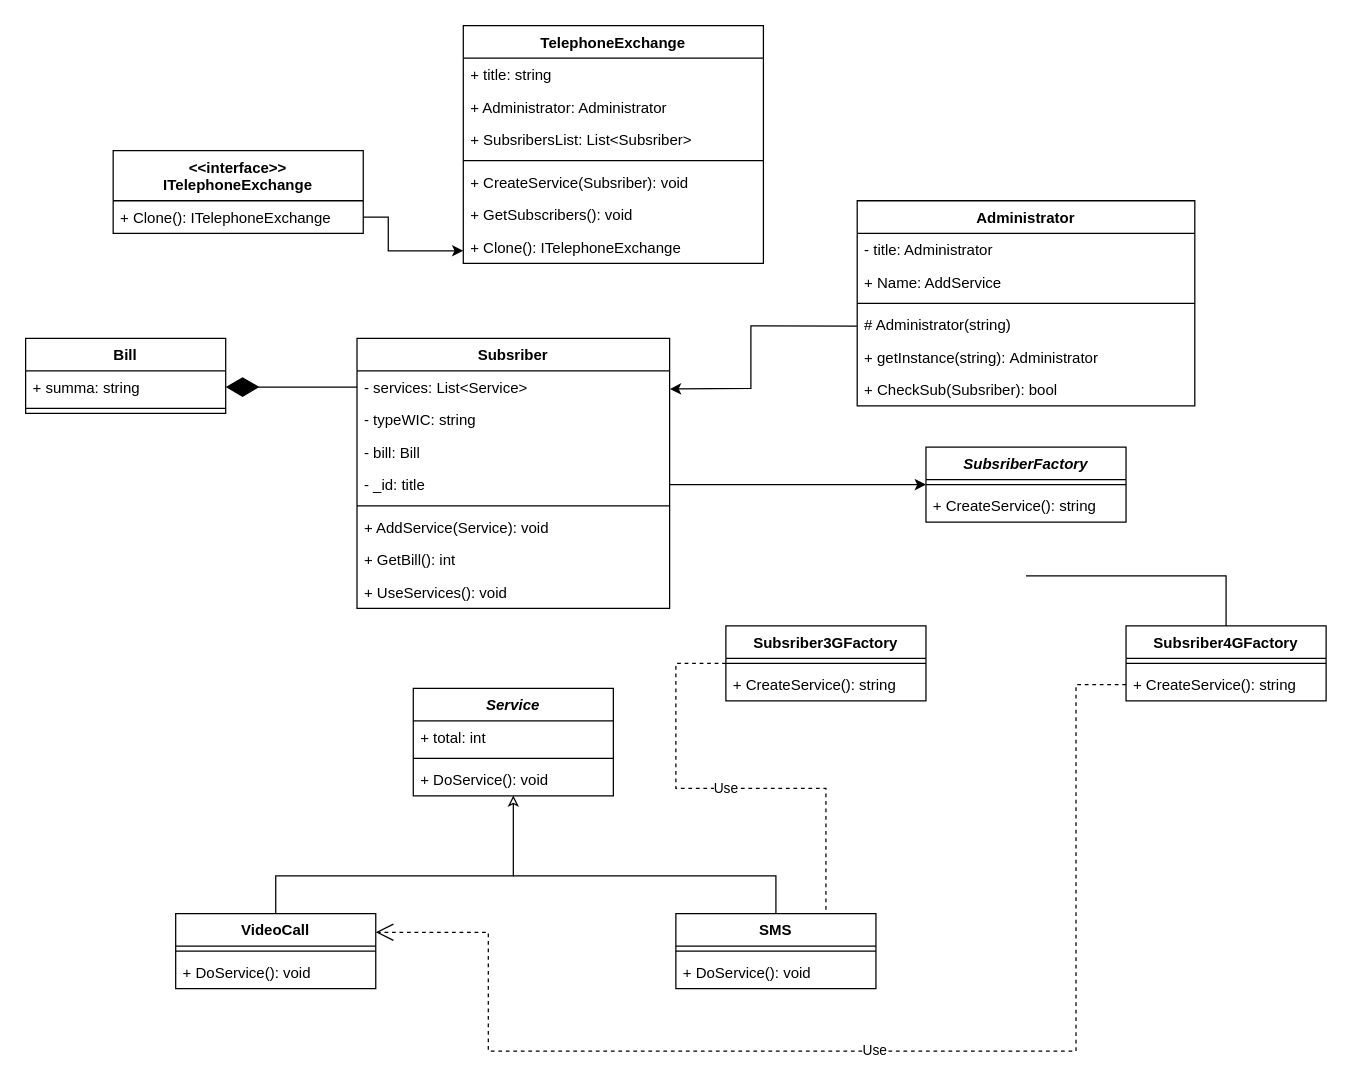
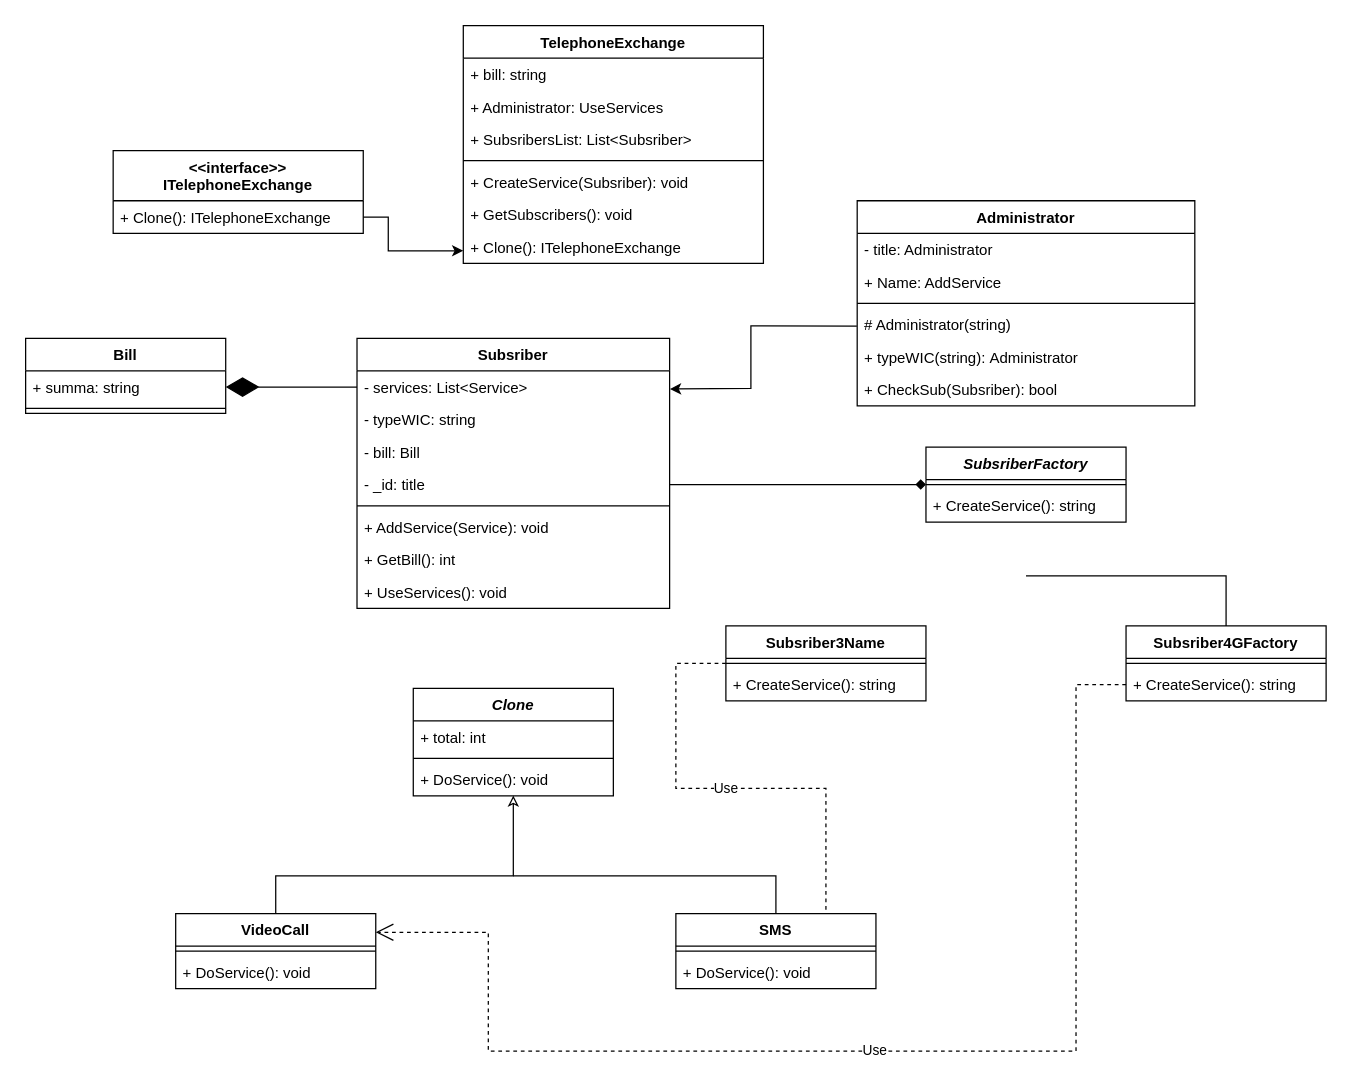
(521, 75) -> (515, 75)
(582, 108) -> (576, 108)
(1007, 358) -> (990, 358)
(916, 484) -> (915, 484)
(825, 643) -> (825, 643)
(513, 705) -> (513, 705)
